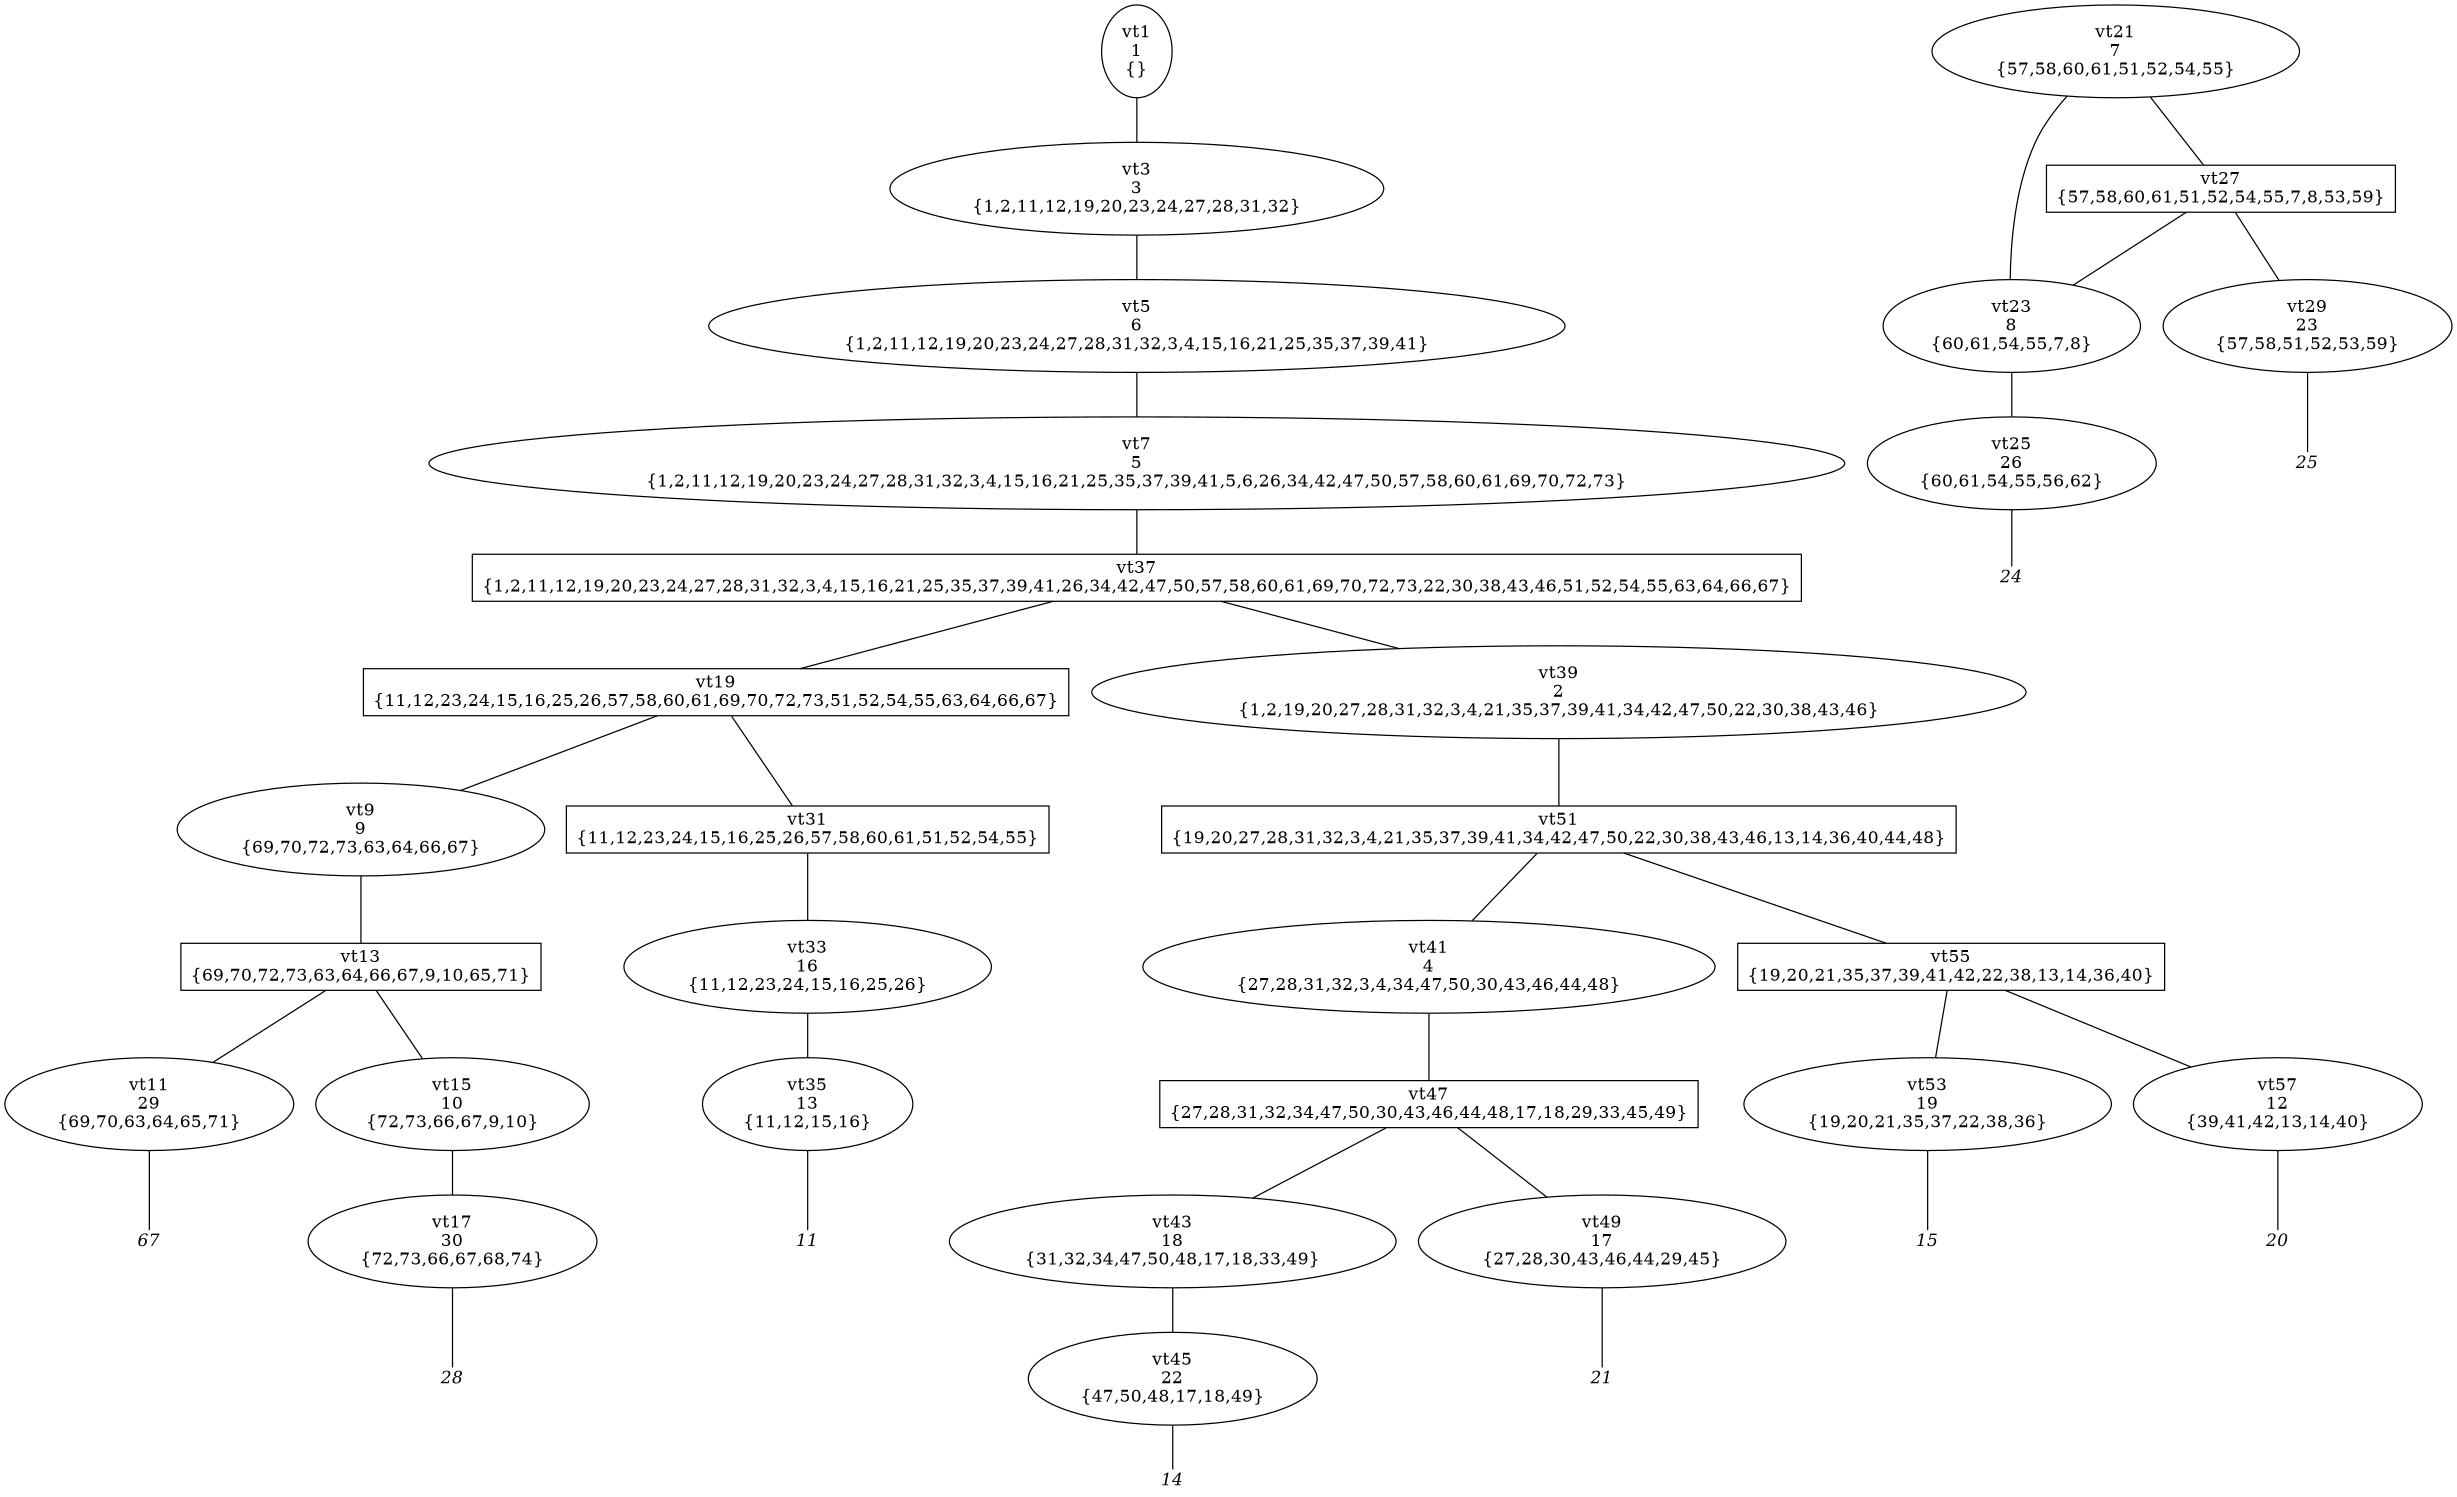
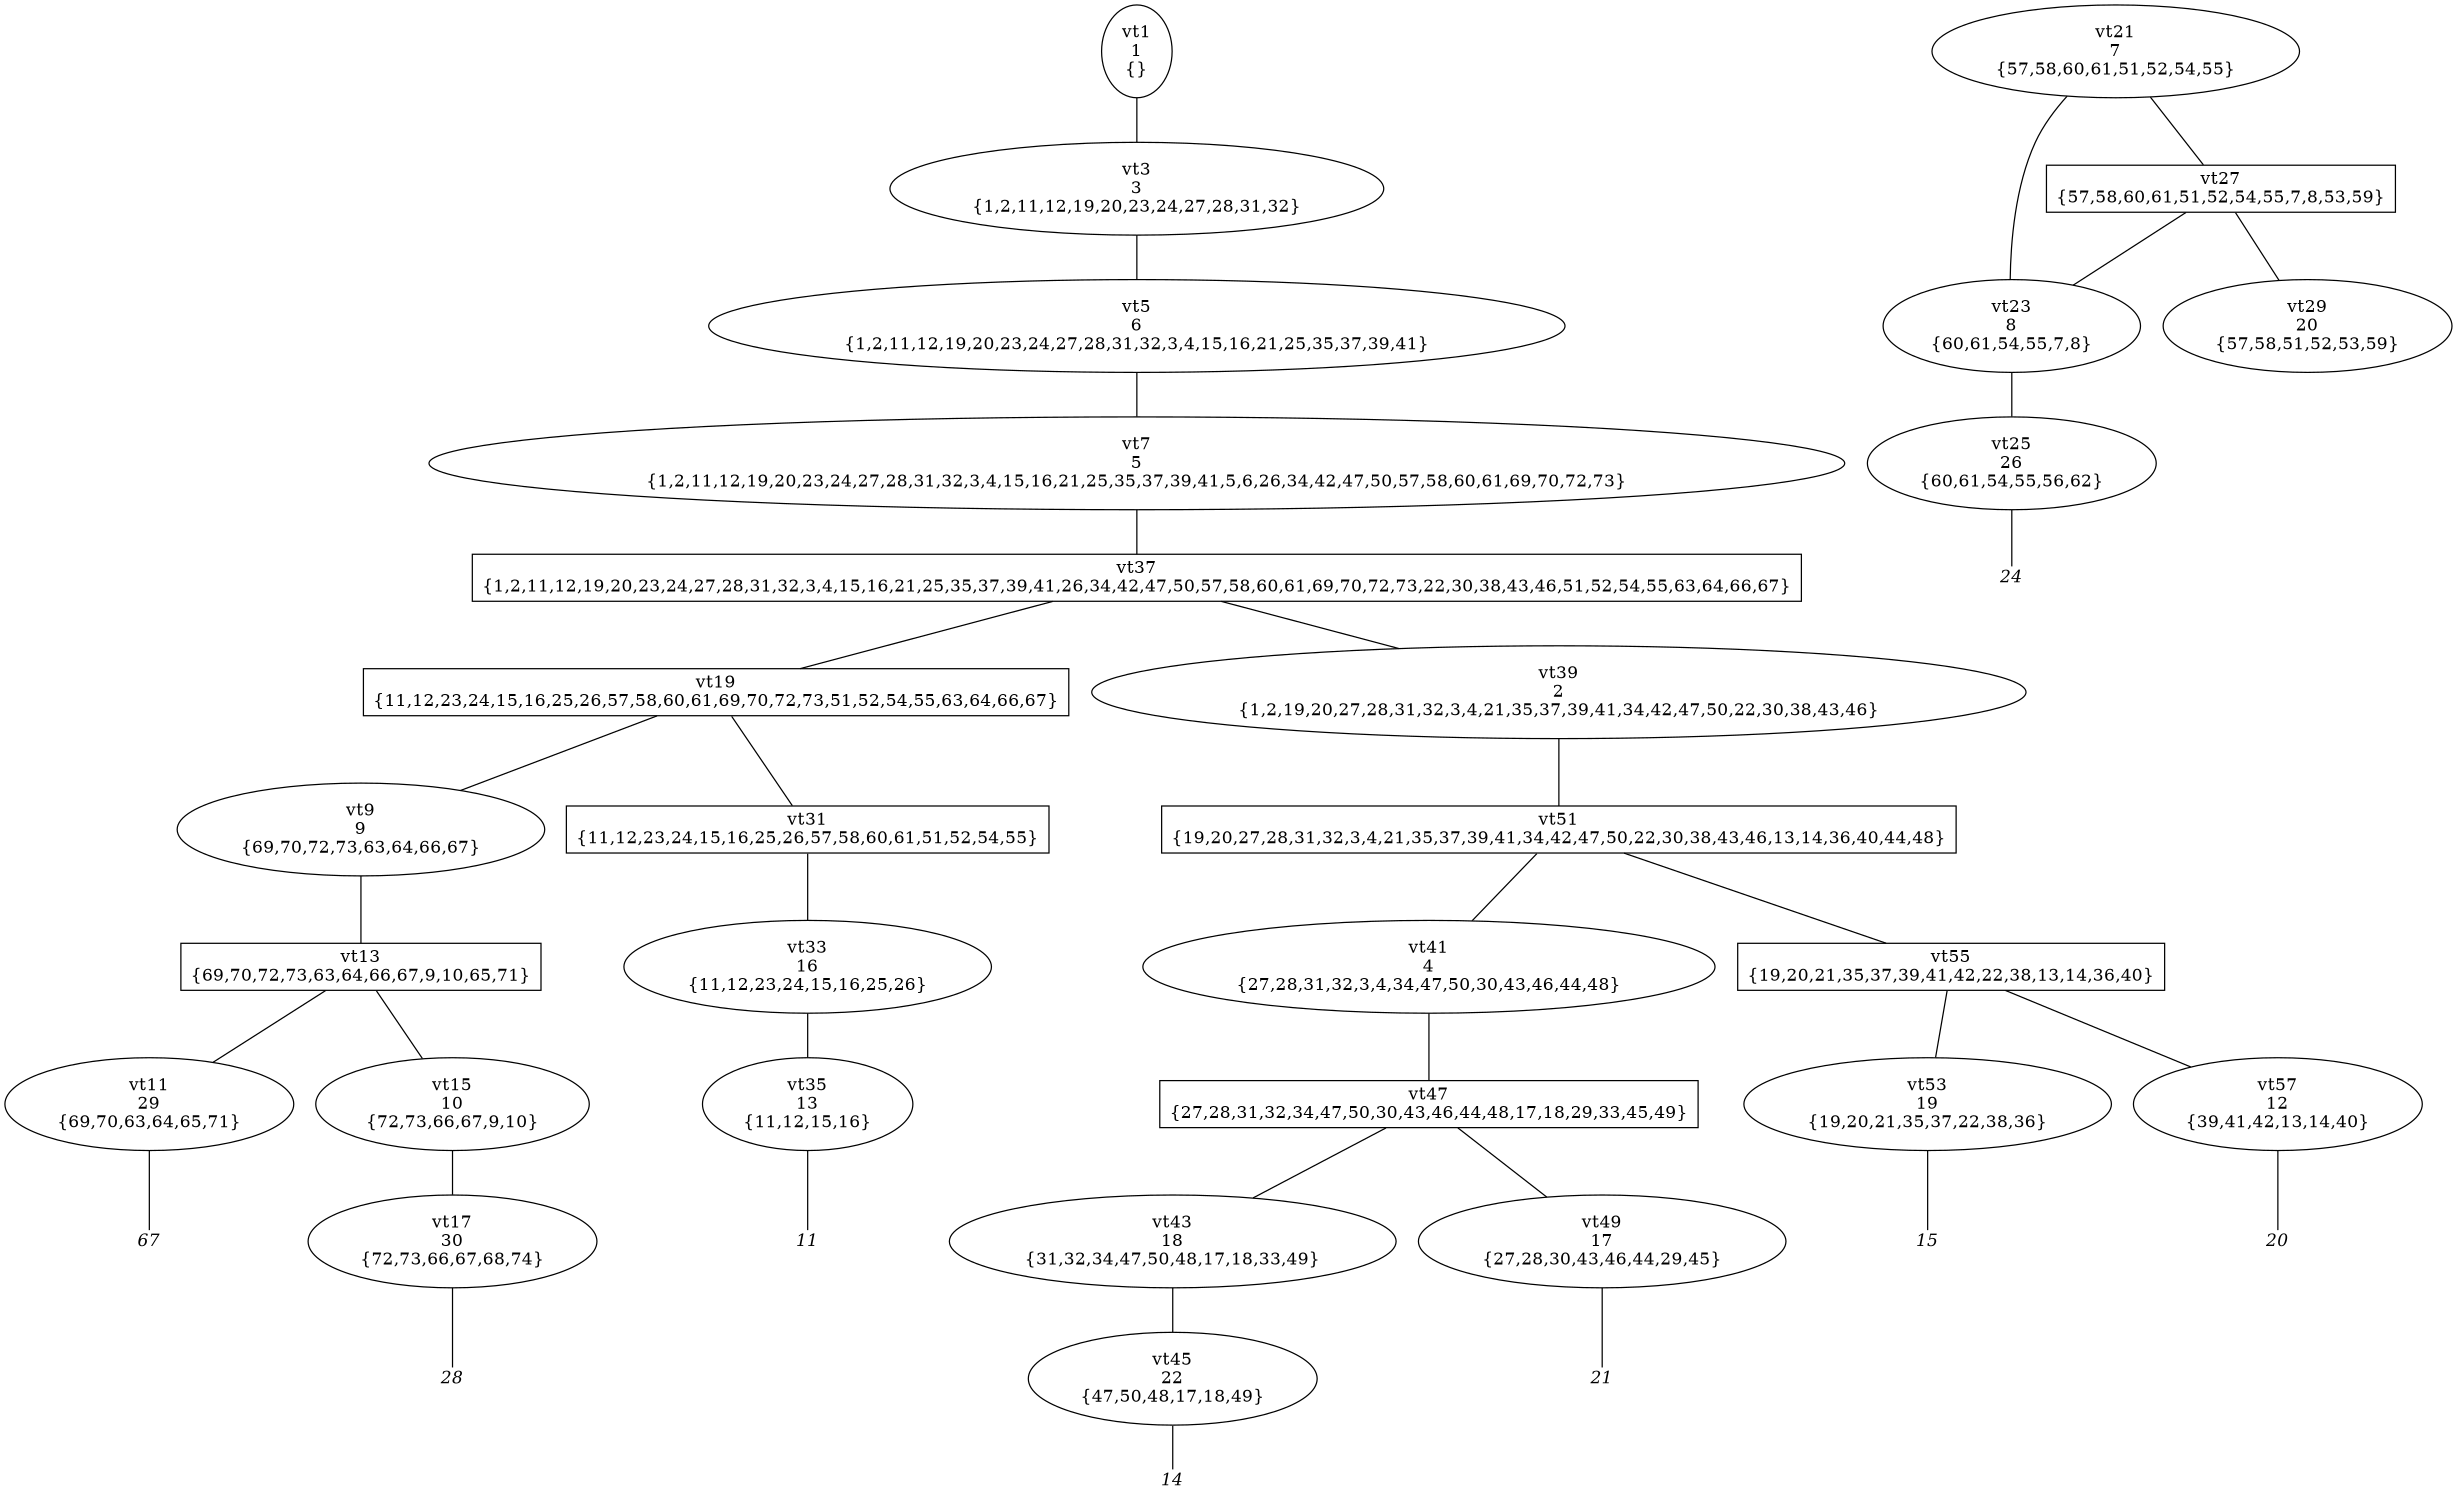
(2308, 326) -> (2308, 326)
(2308, 463) -> none
